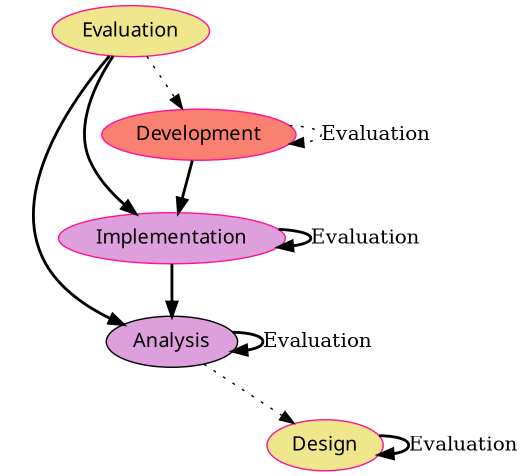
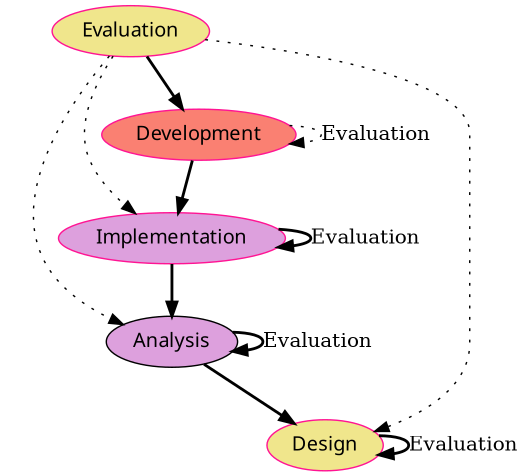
(161, 77) -> (161, 77)
(85, 134) -> (85, 134)
none -> (470, 154)
(36, 194) -> (36, 194)
(243, 390) -> (243, 390)
